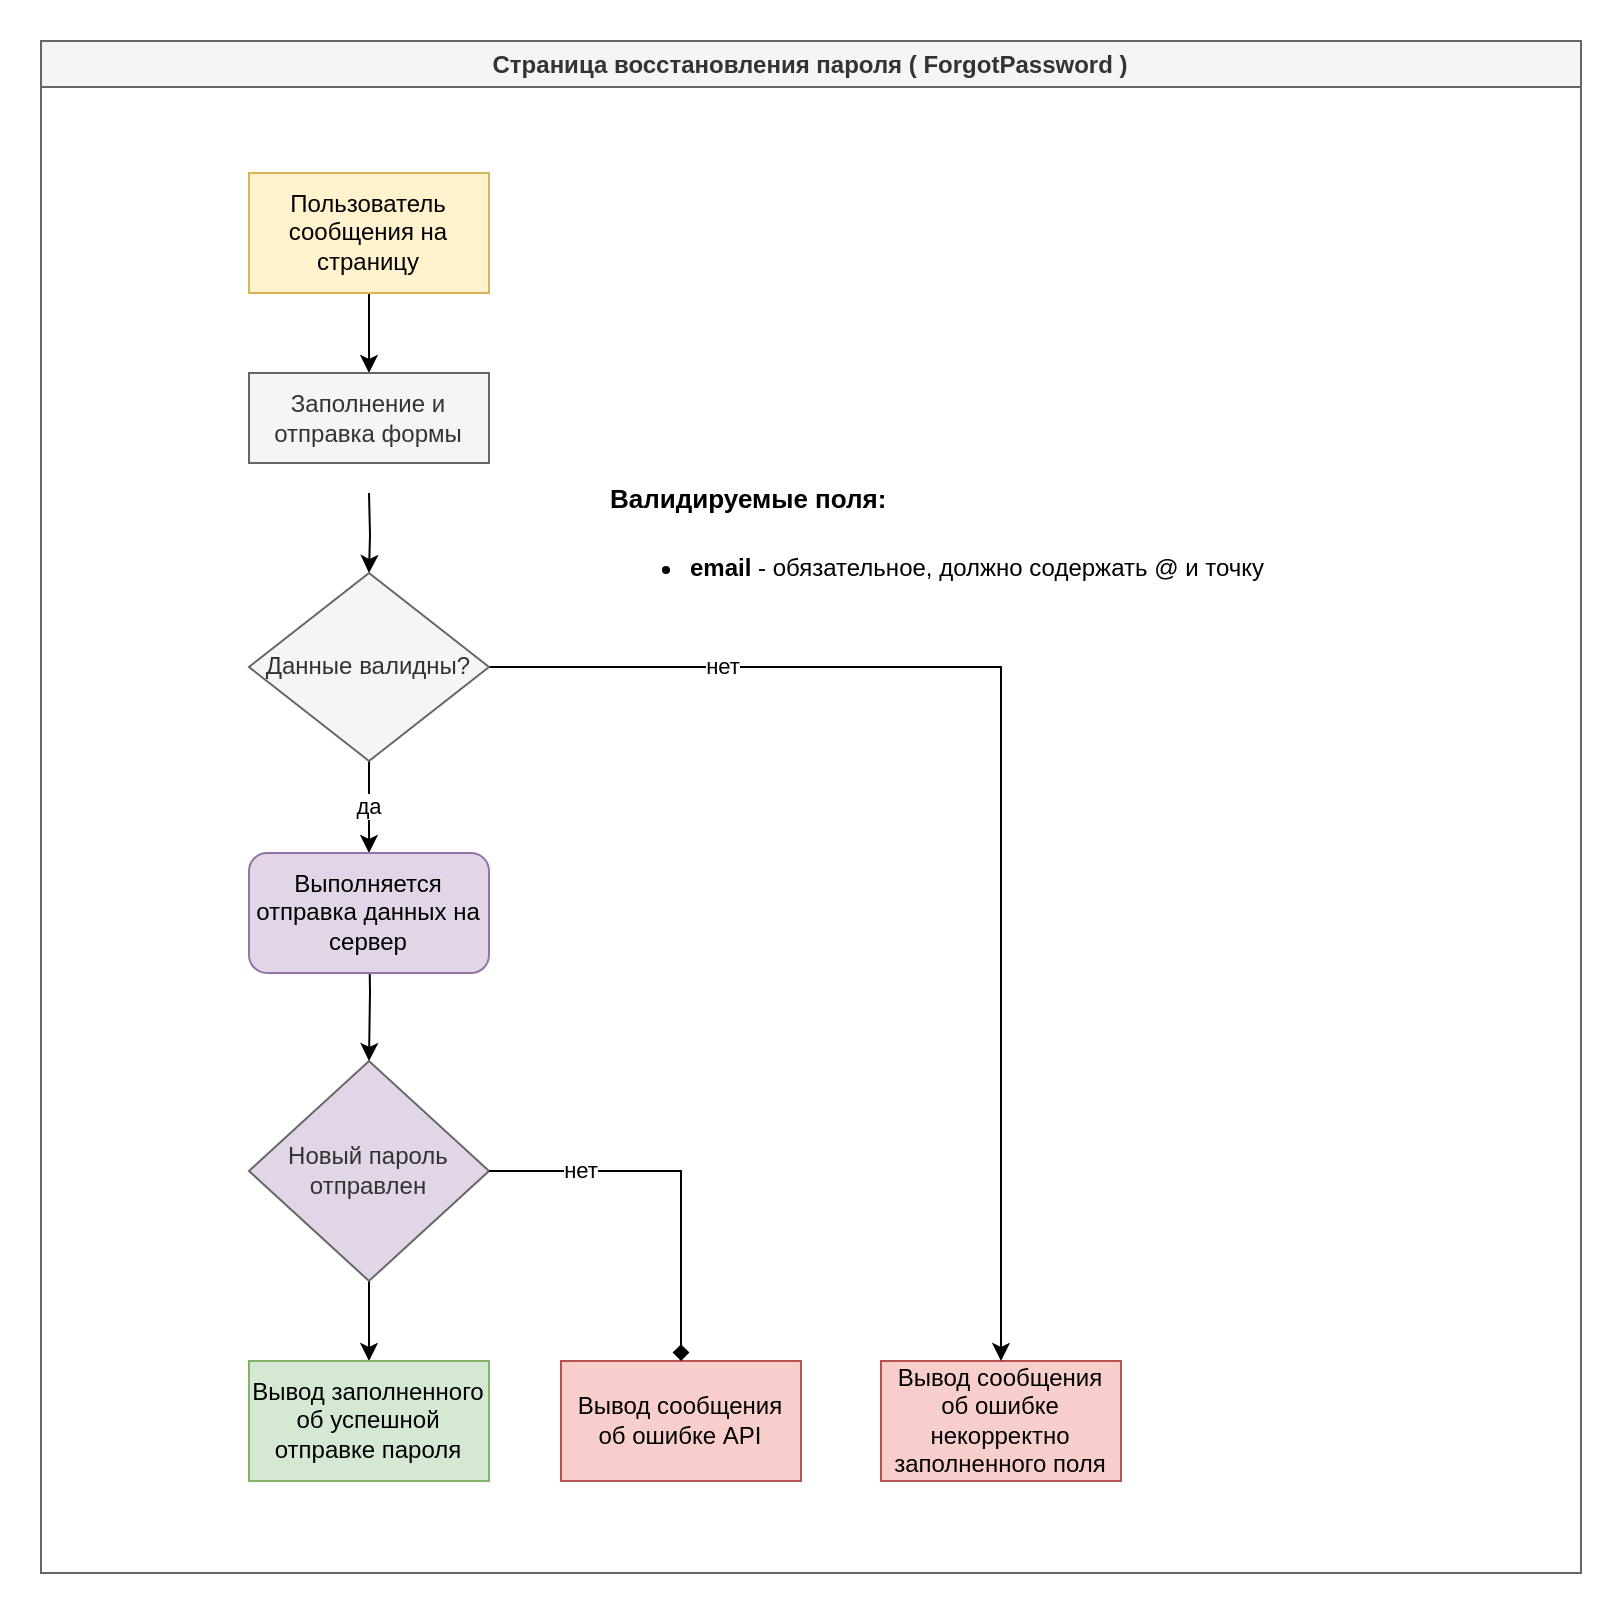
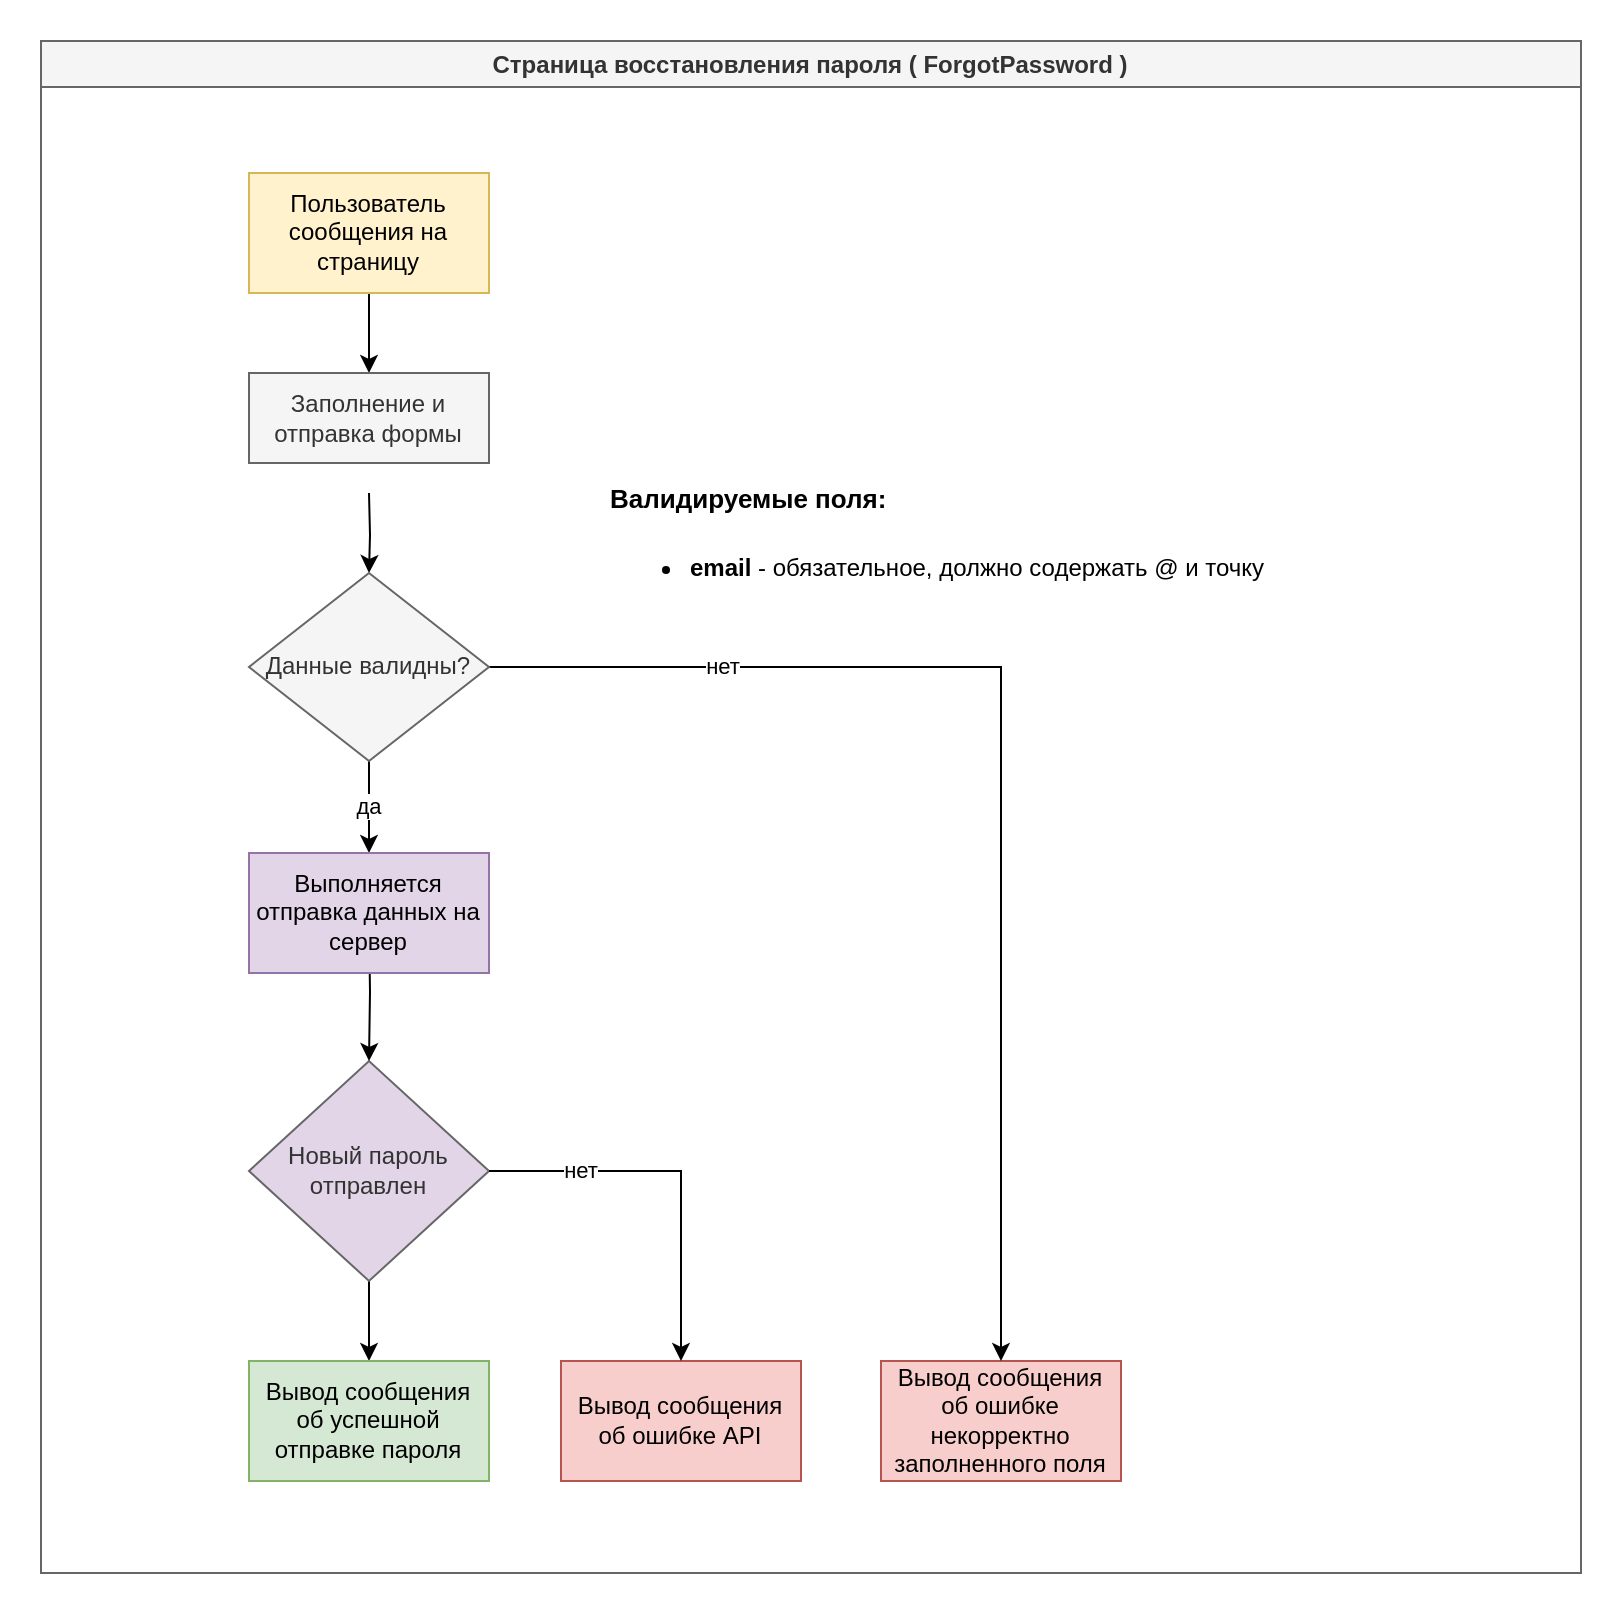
(369, 913) -> (369, 913)
(681, 1345) -> (681, 1346)
(369, 1421) -> (369, 1421)
